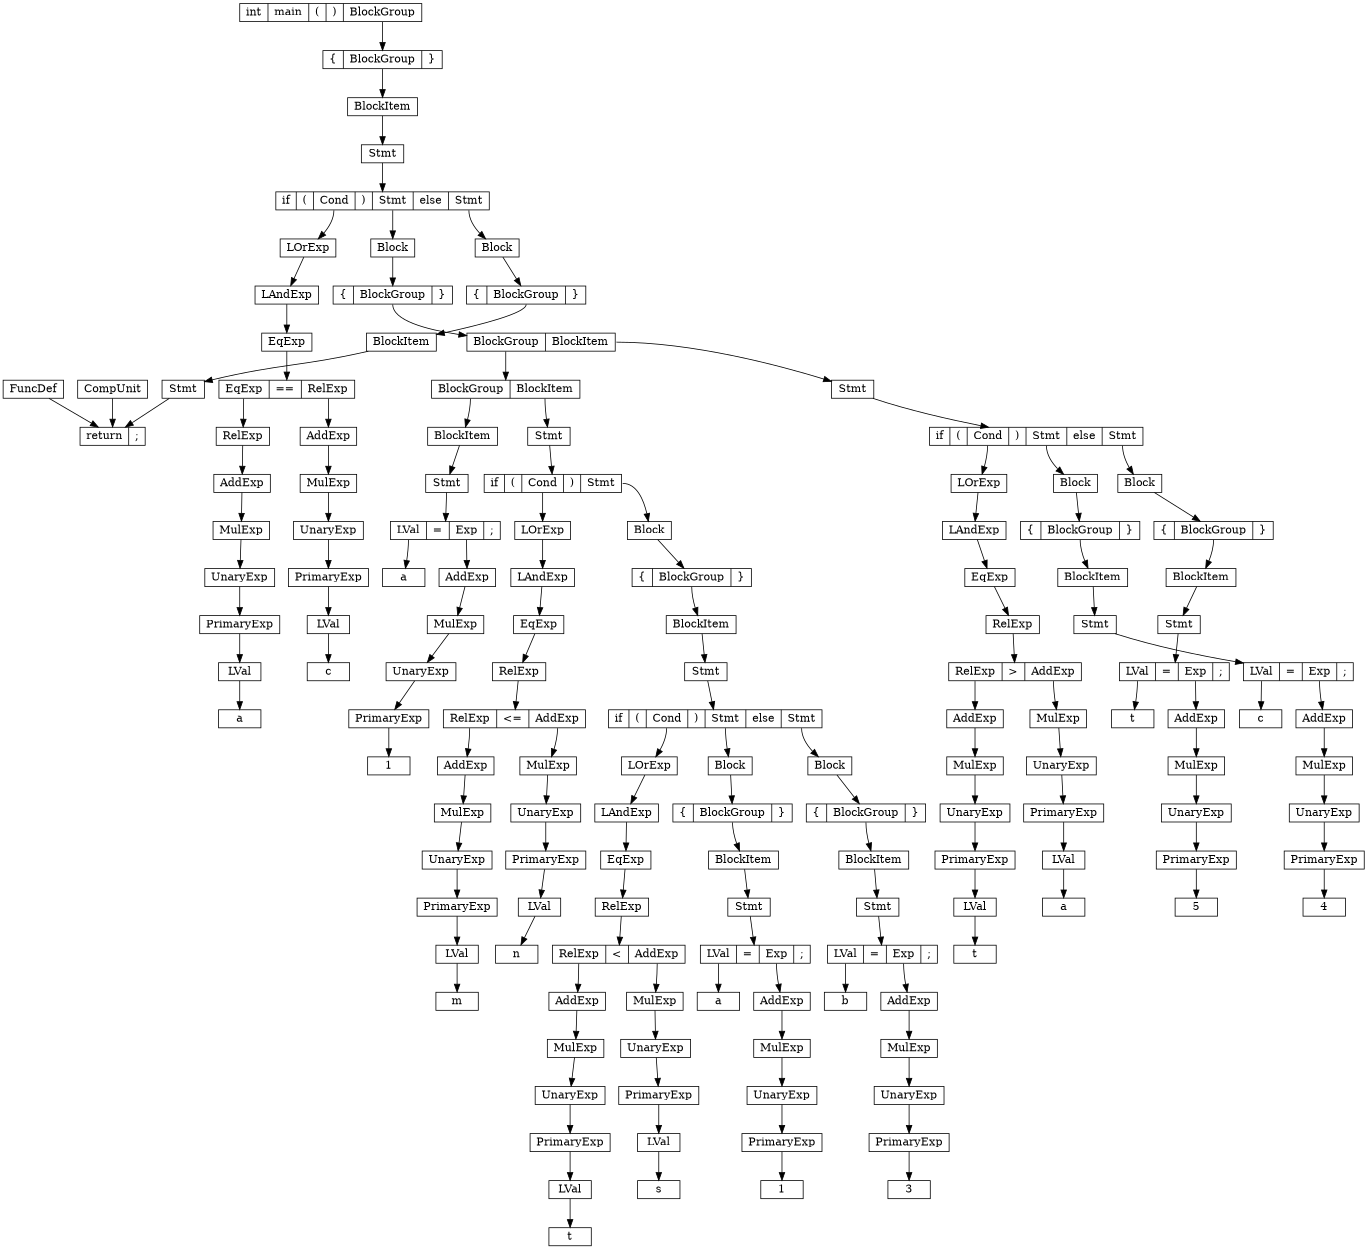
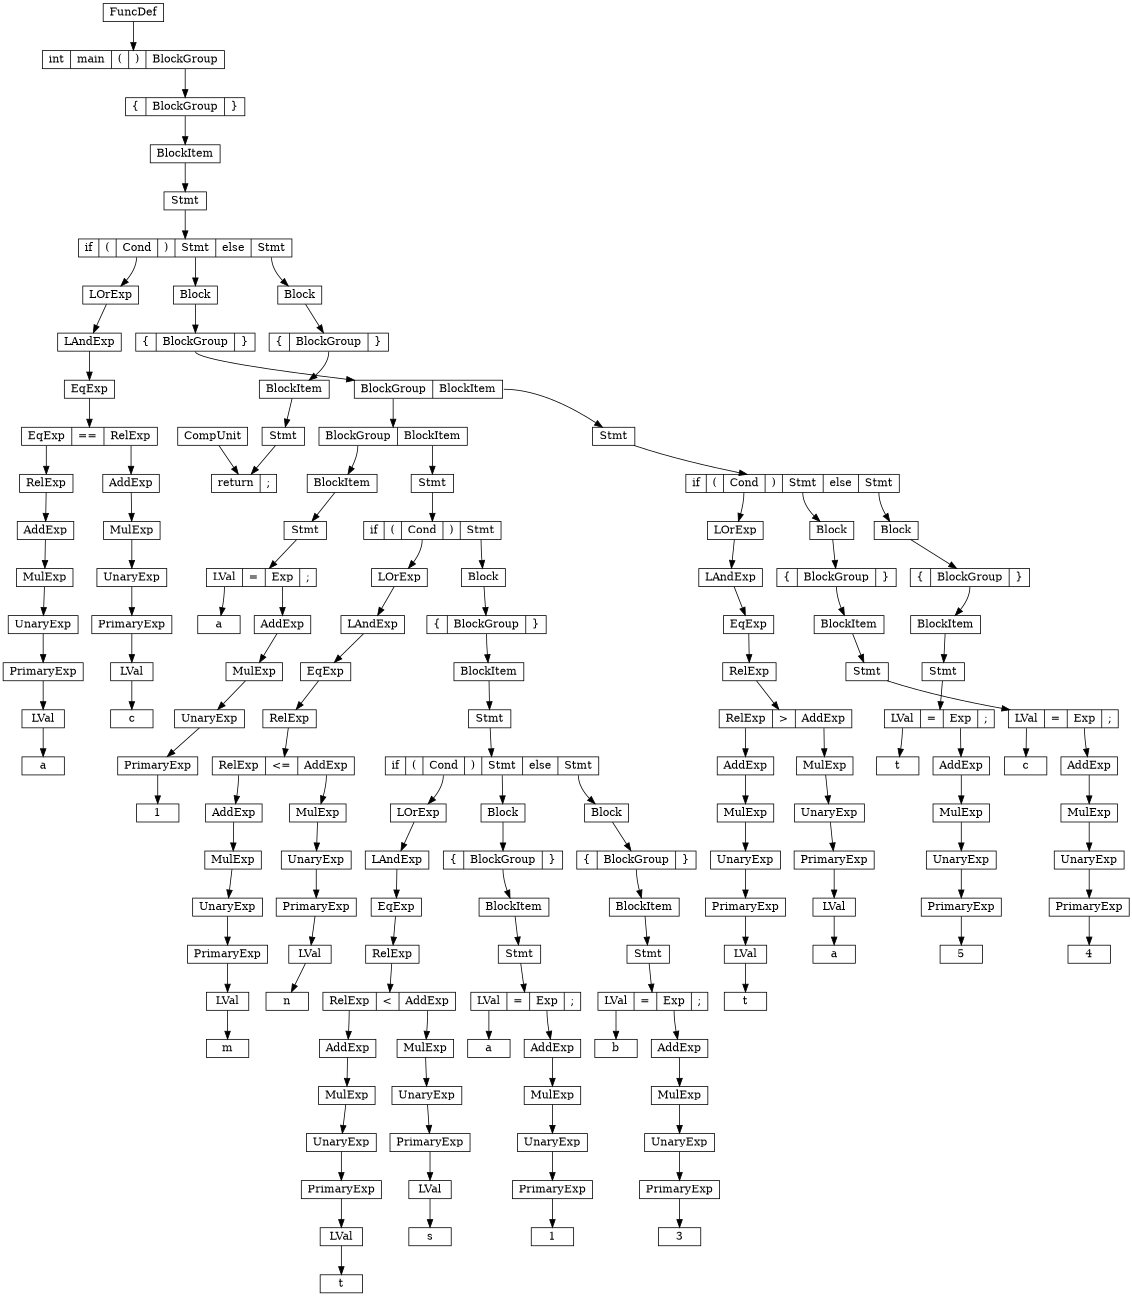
(70, 411) -> (133, 32)
